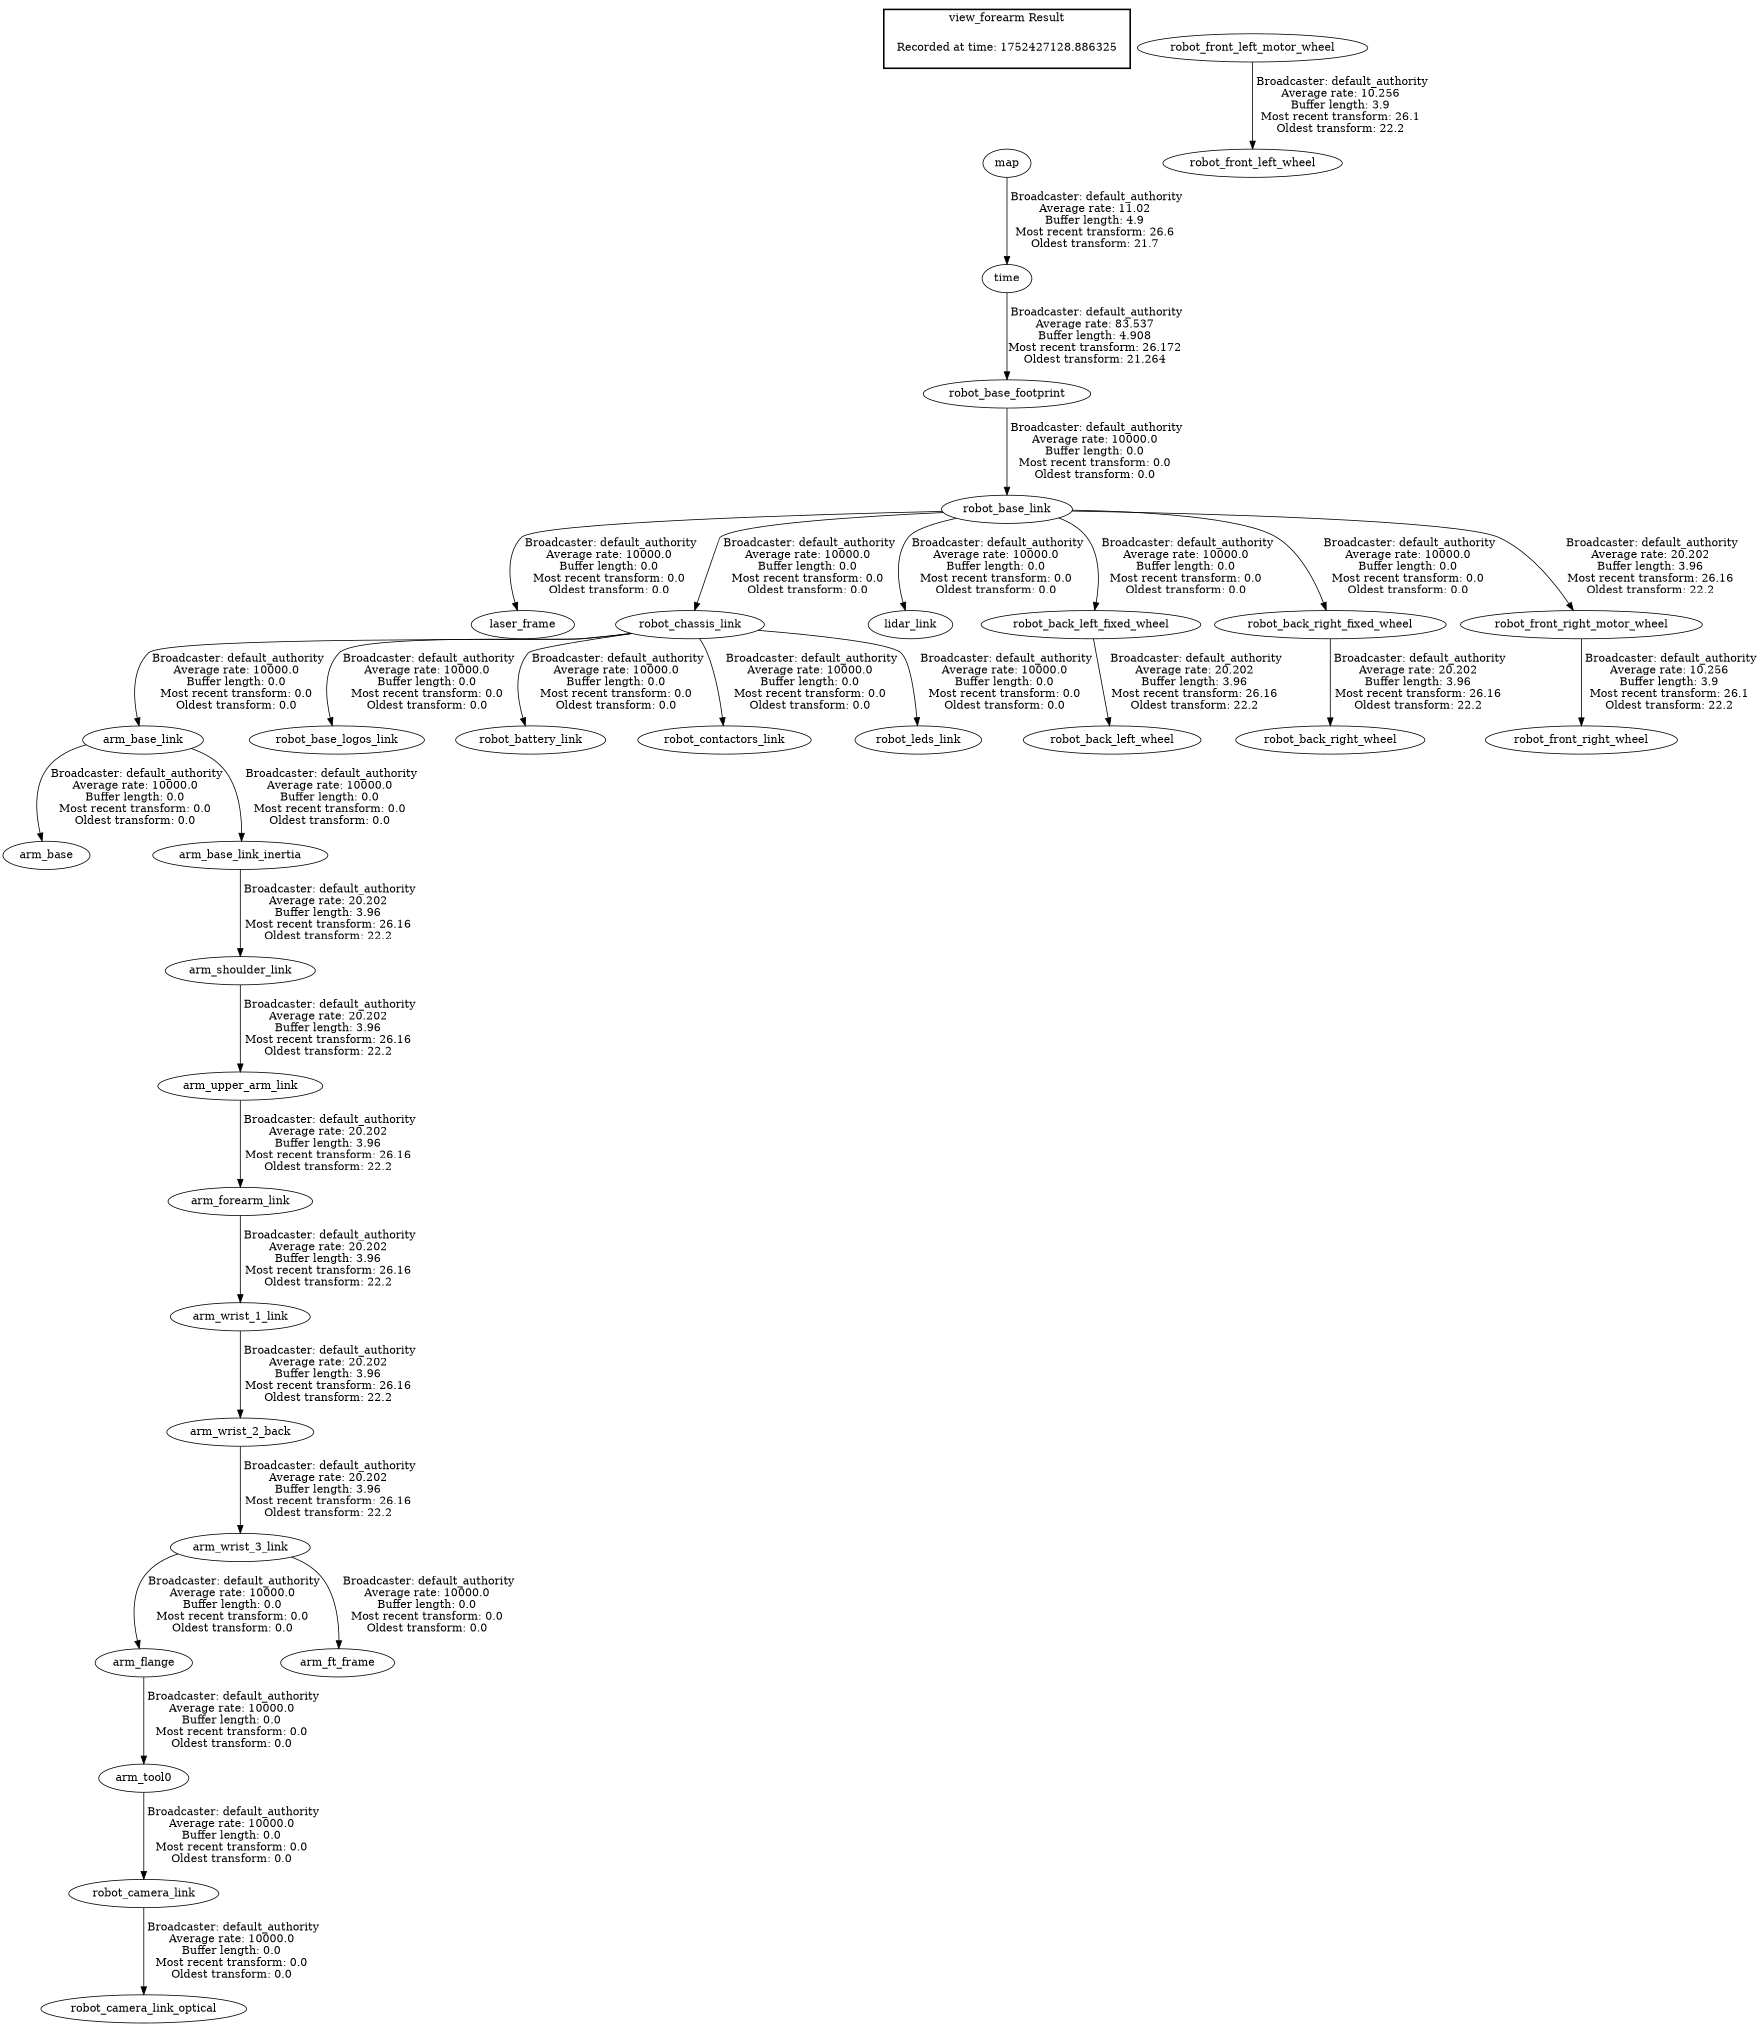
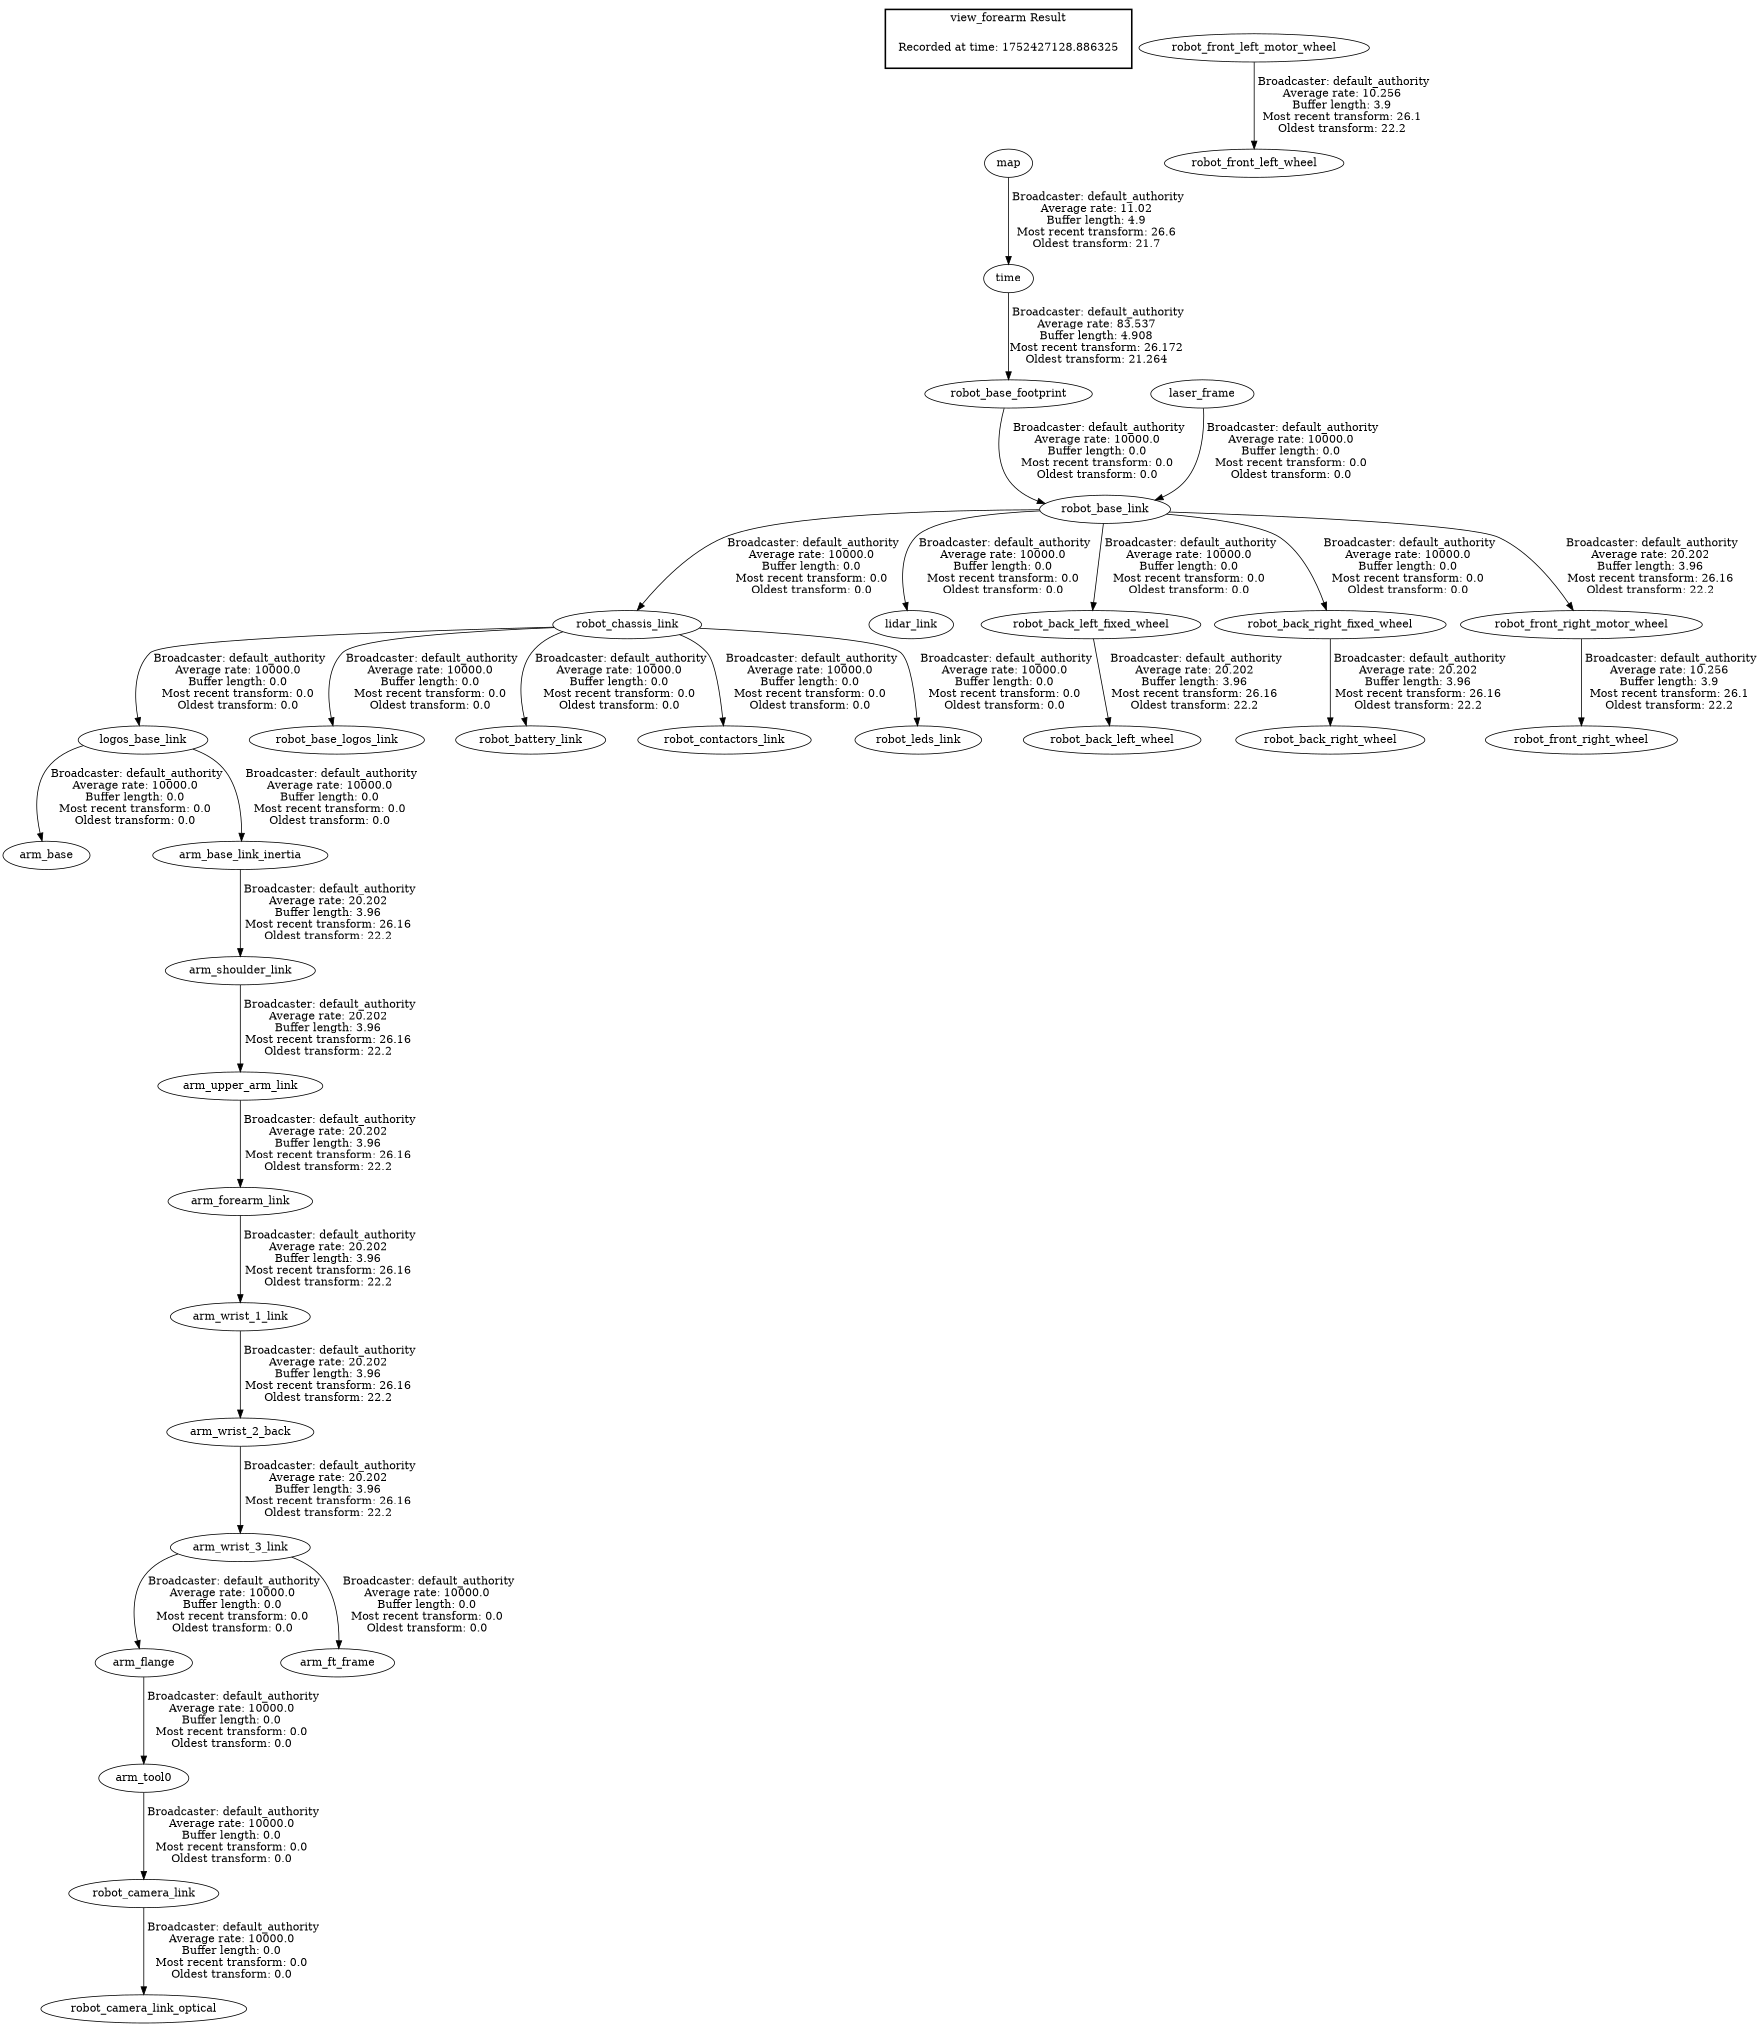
(697, 520) -> (1197, 460)
(143, 740) -> (143, 740)
